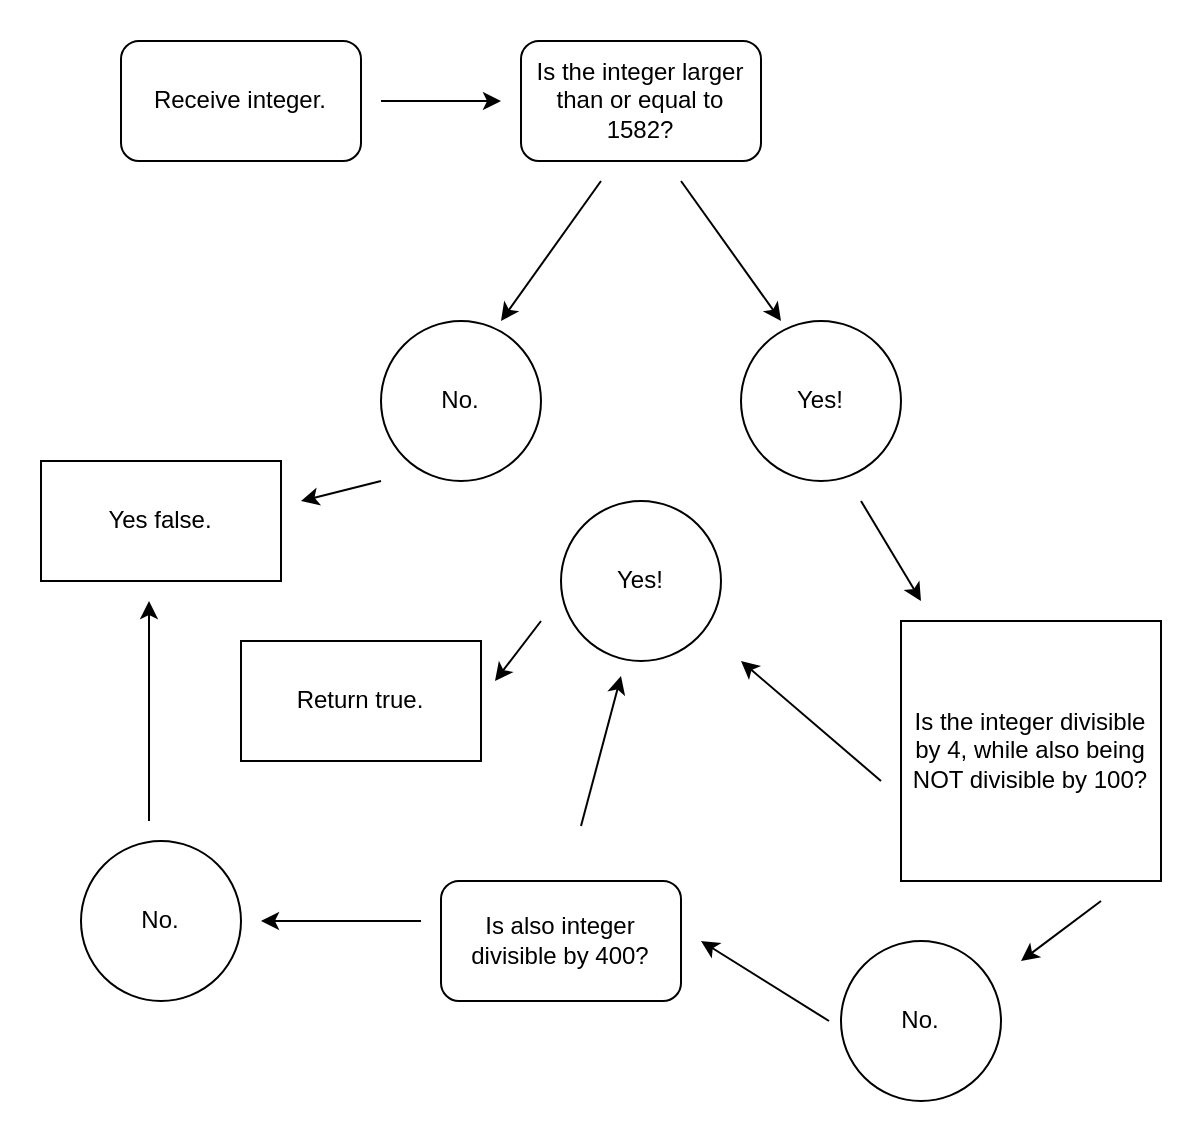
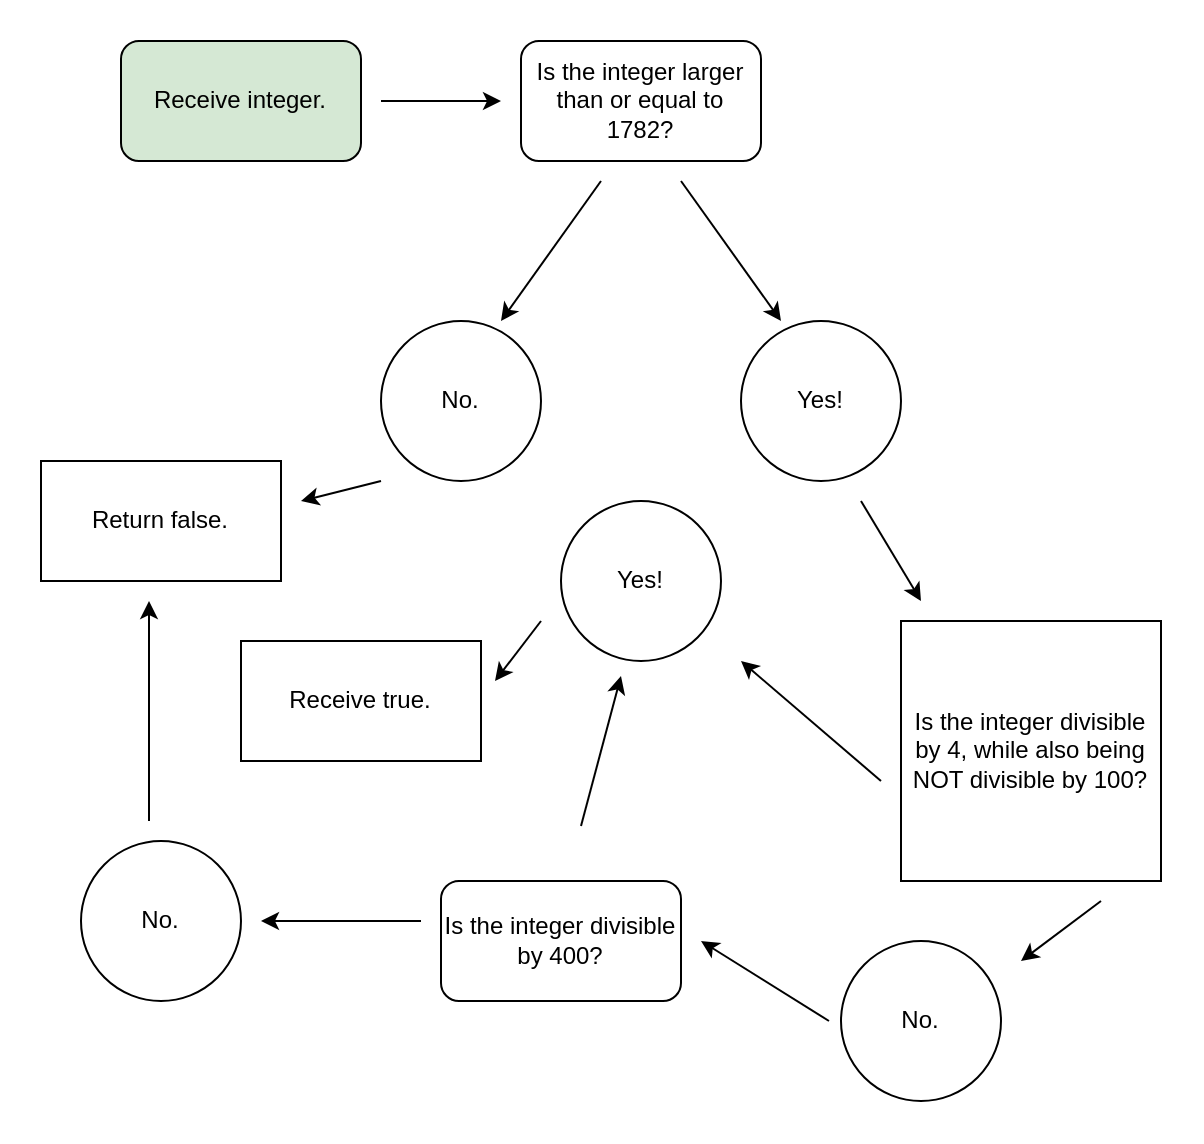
(241, 101) -> (241, 101)
(641, 101) -> (641, 101)
(161, 521) -> (161, 521)
(361, 701) -> (361, 701)
(561, 941) -> (561, 941)
